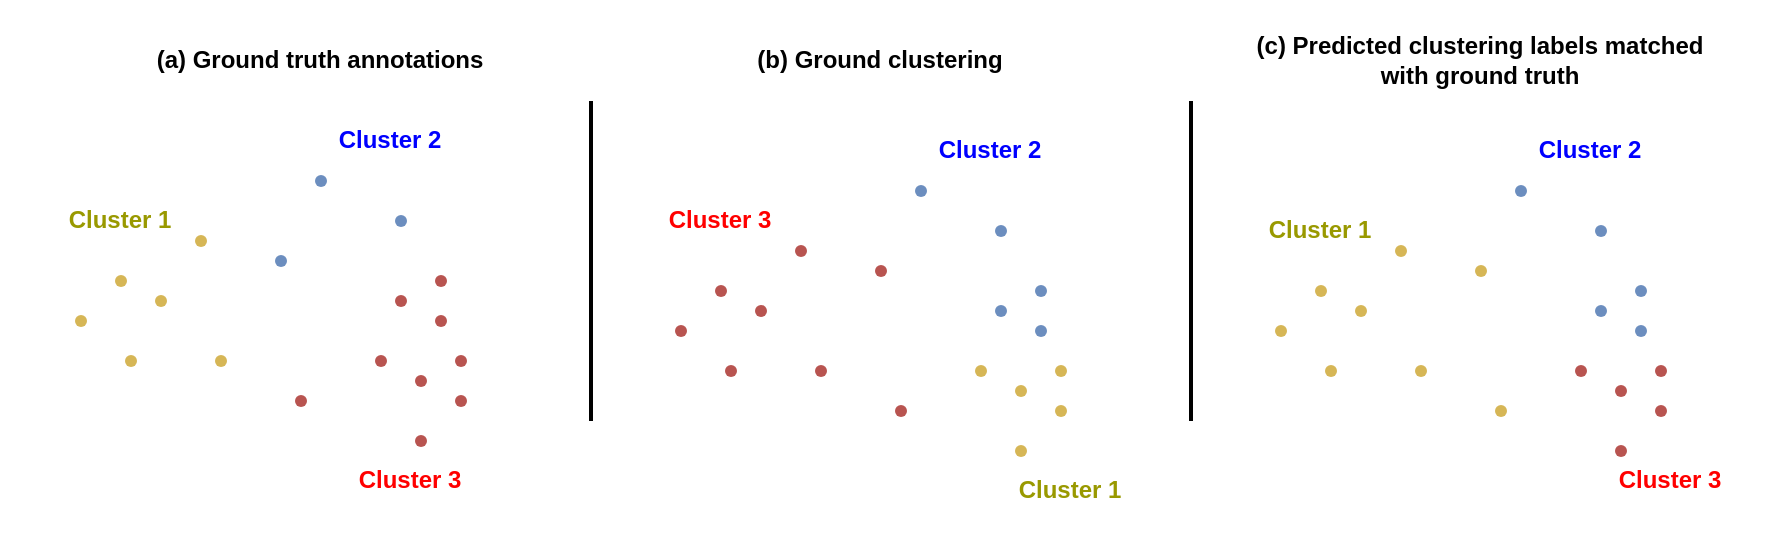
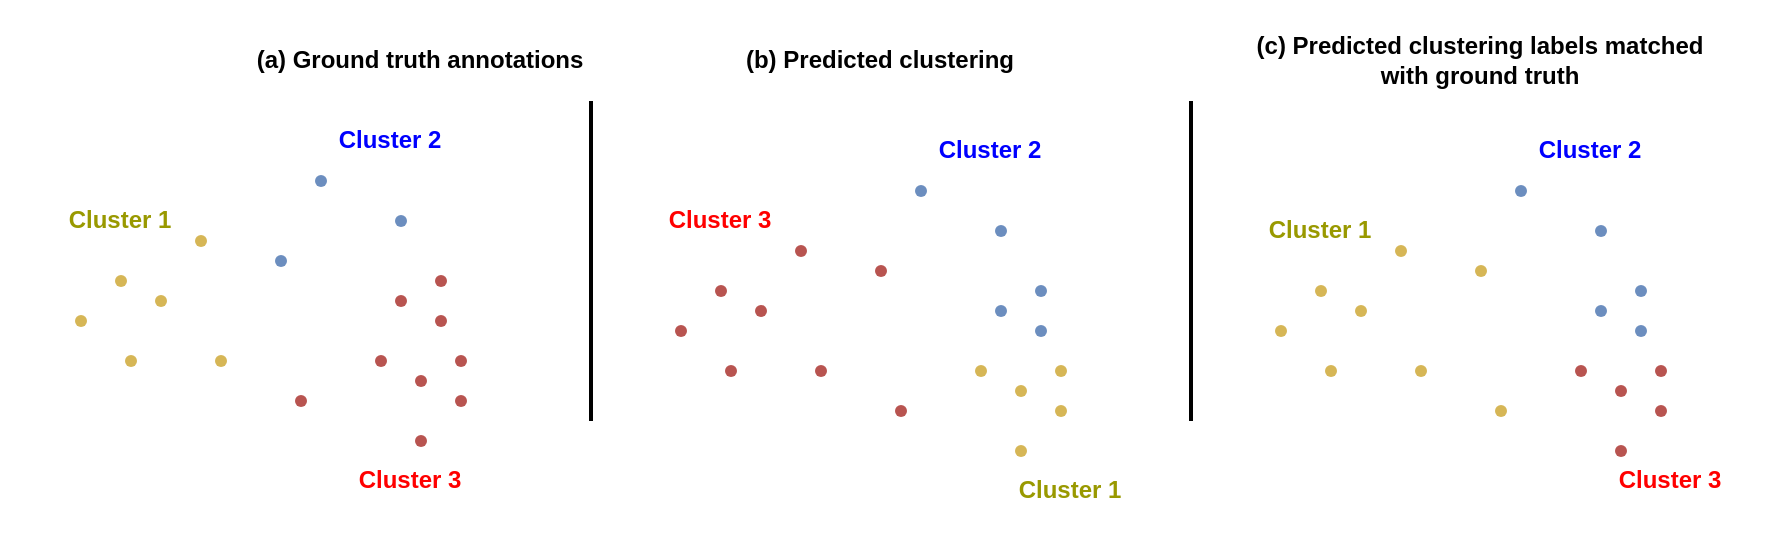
(321, 61) -> (421, 61)
(881, 61) -> (881, 61)
